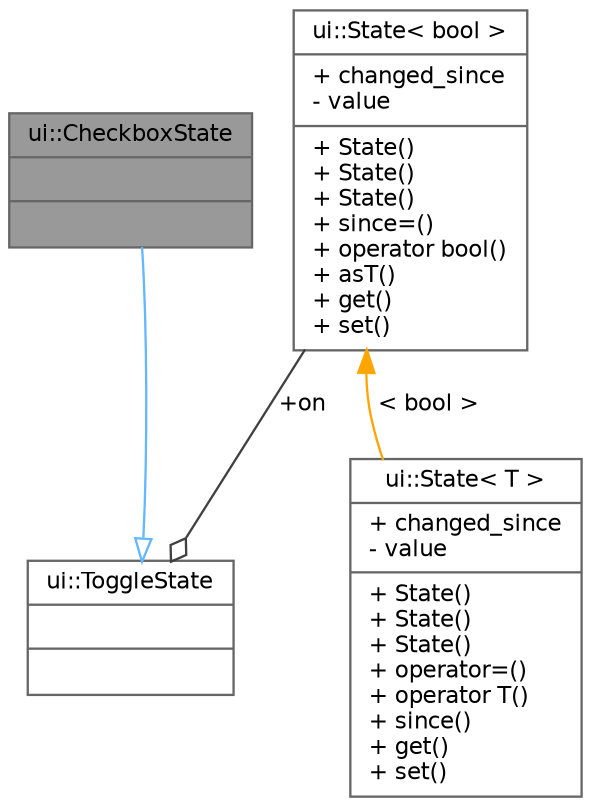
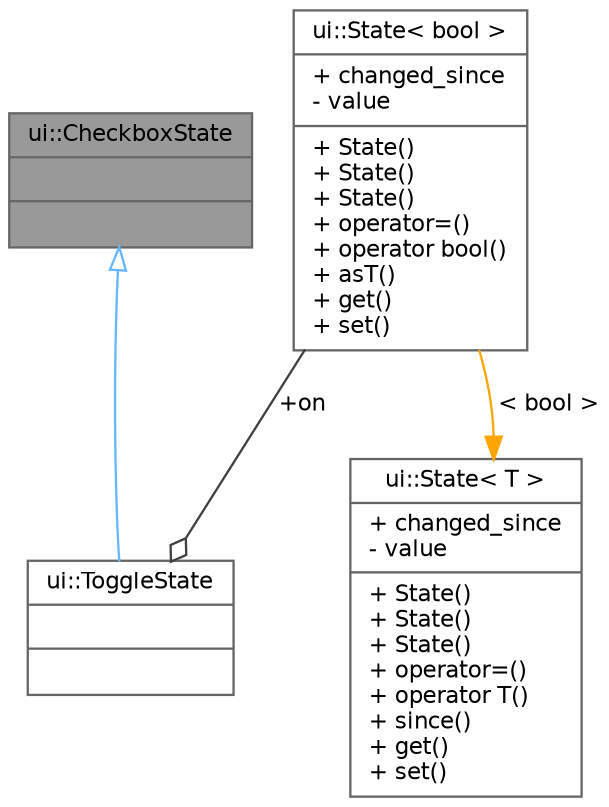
(373, 224) -> (392, 224)
(146, 392) -> (115, 417)
(371, 417) -> (489, 392)
